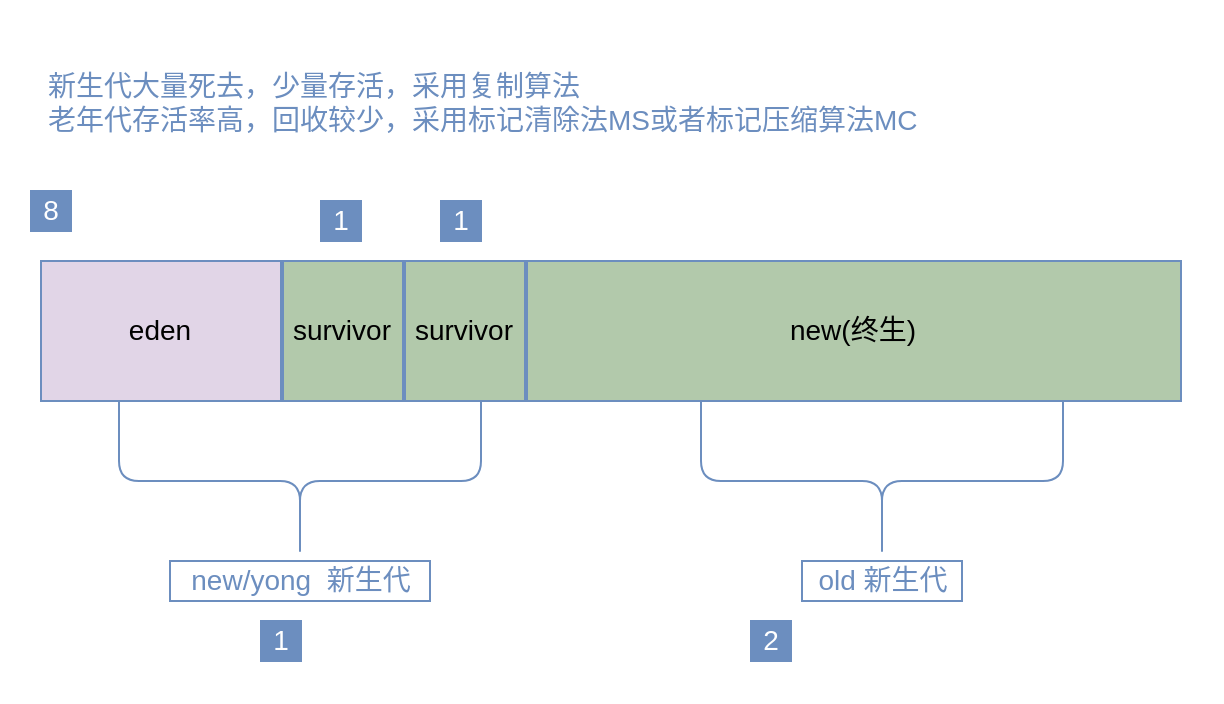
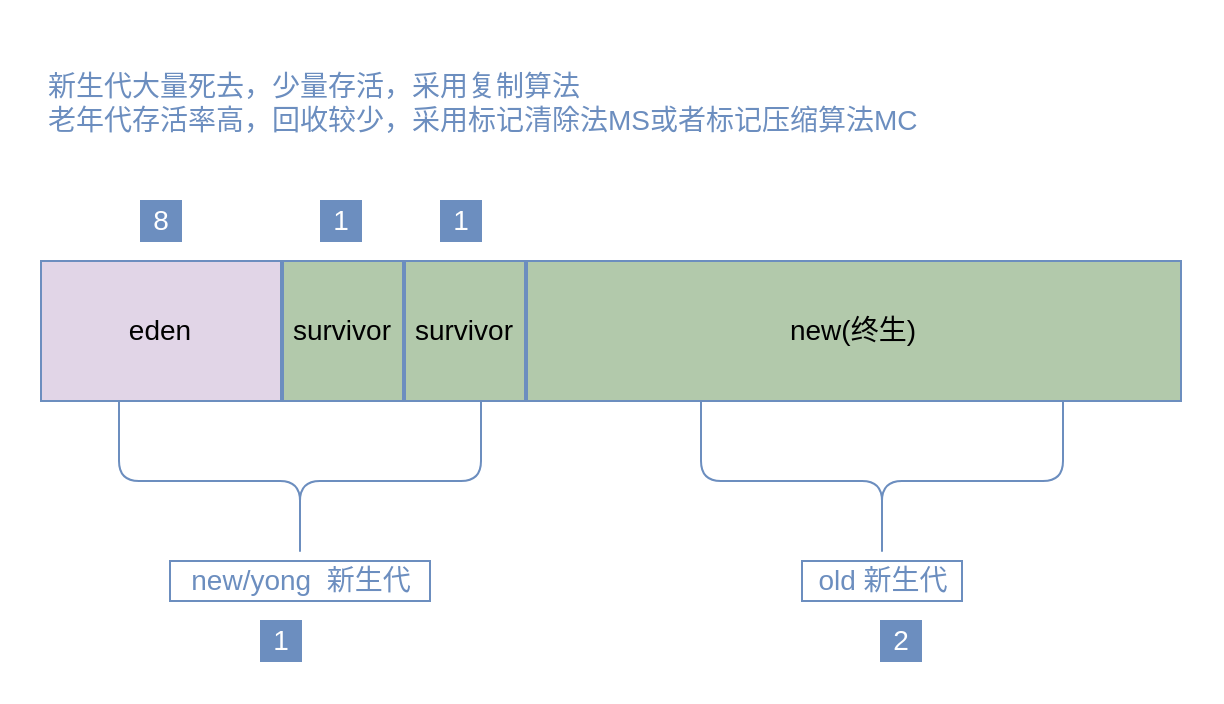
(51, 211) -> (161, 221)
(771, 641) -> (901, 641)
